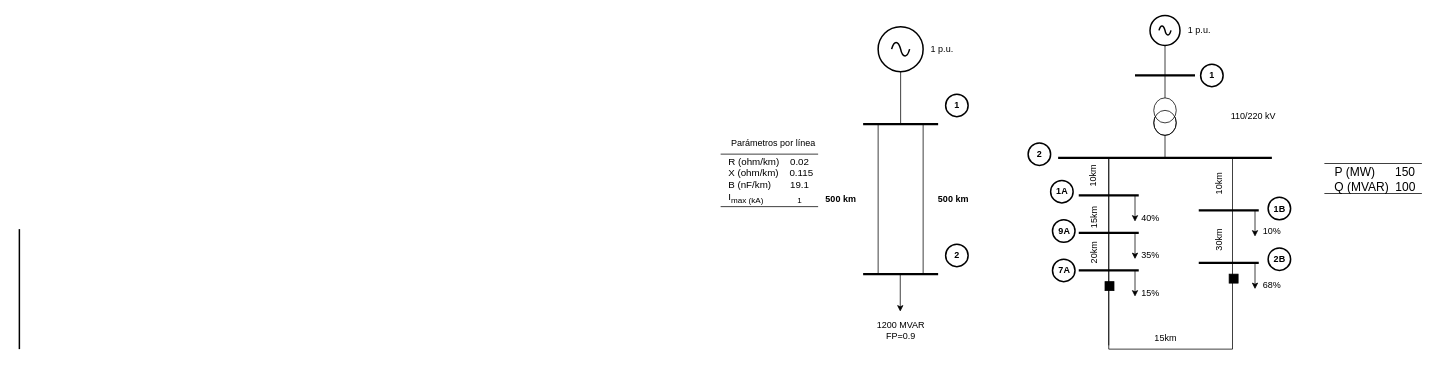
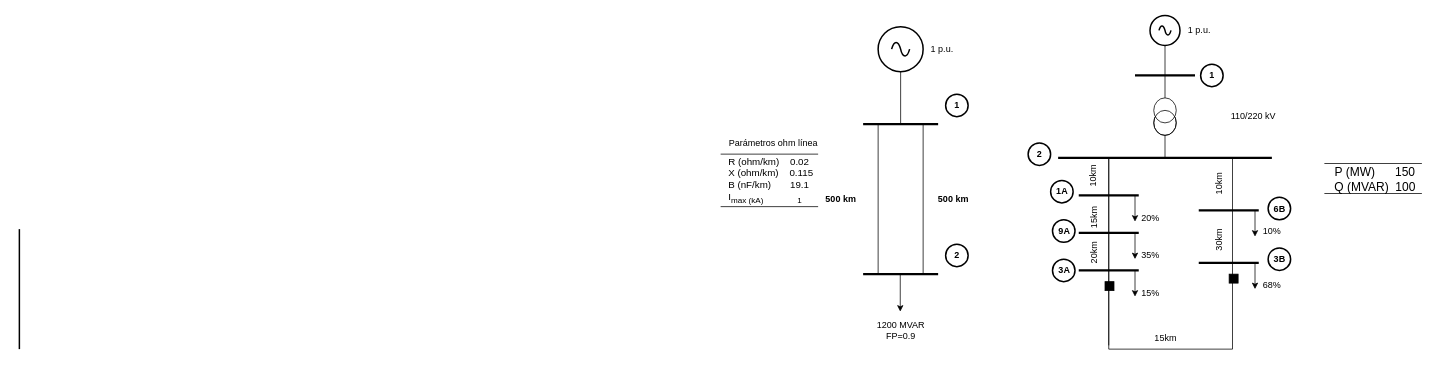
(773, 143) -> (773, 143)
(1280, 209) -> (1280, 209)
(1151, 218) -> (1151, 218)
(1280, 259) -> (1280, 259)
(1064, 270) -> (1064, 270)
